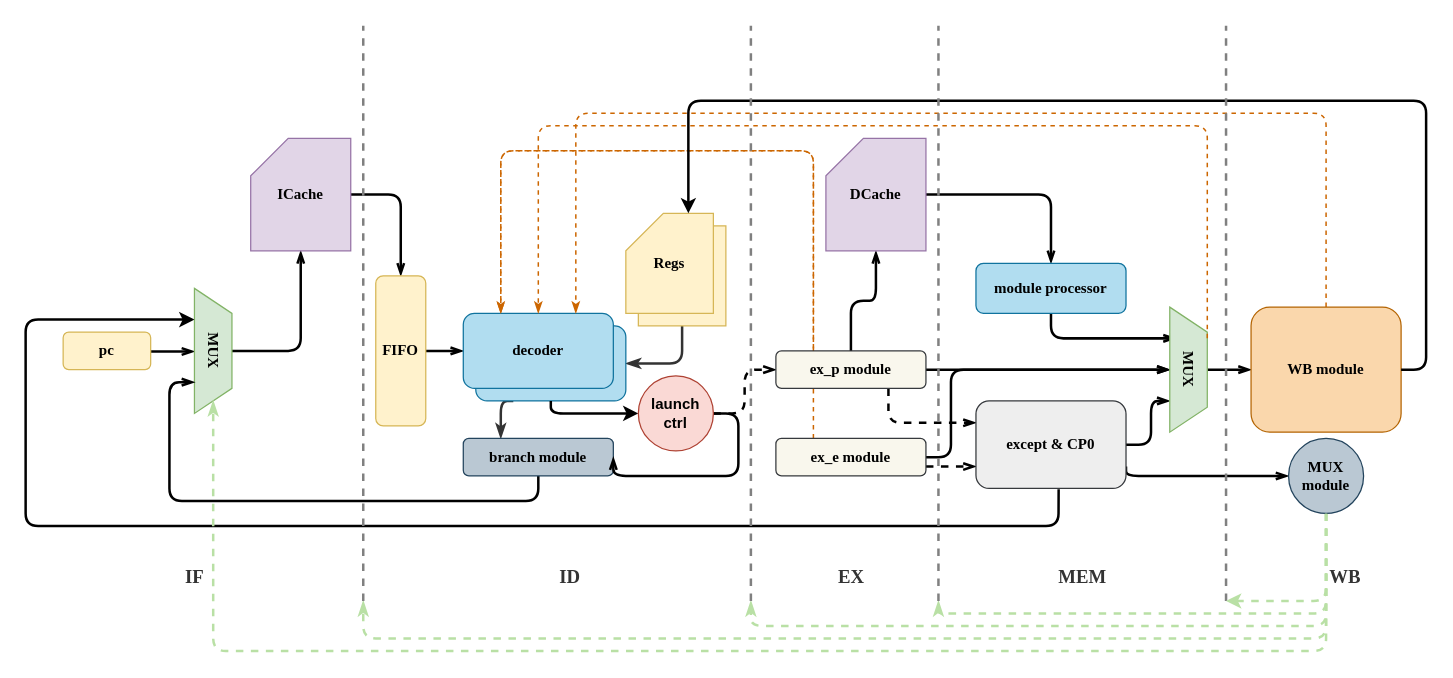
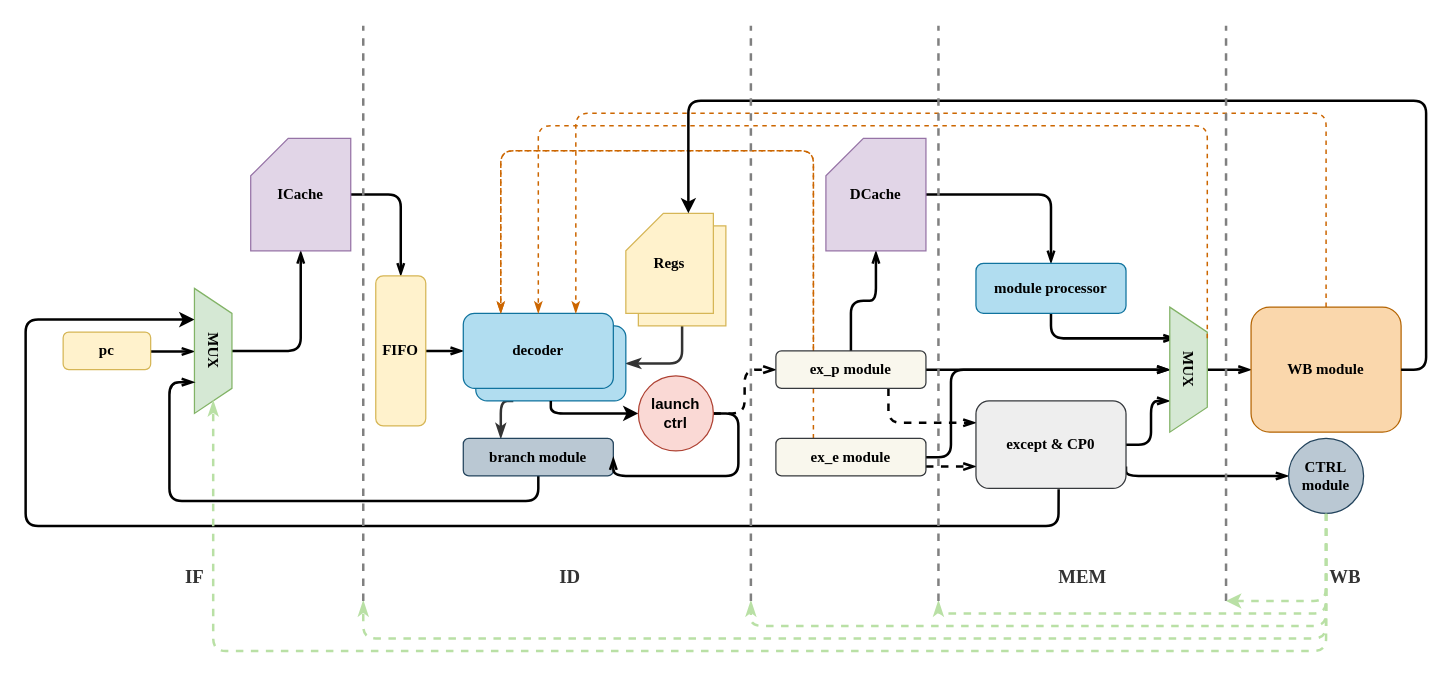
(1326, 476) -> (1326, 476)
(851, 576) -> none
